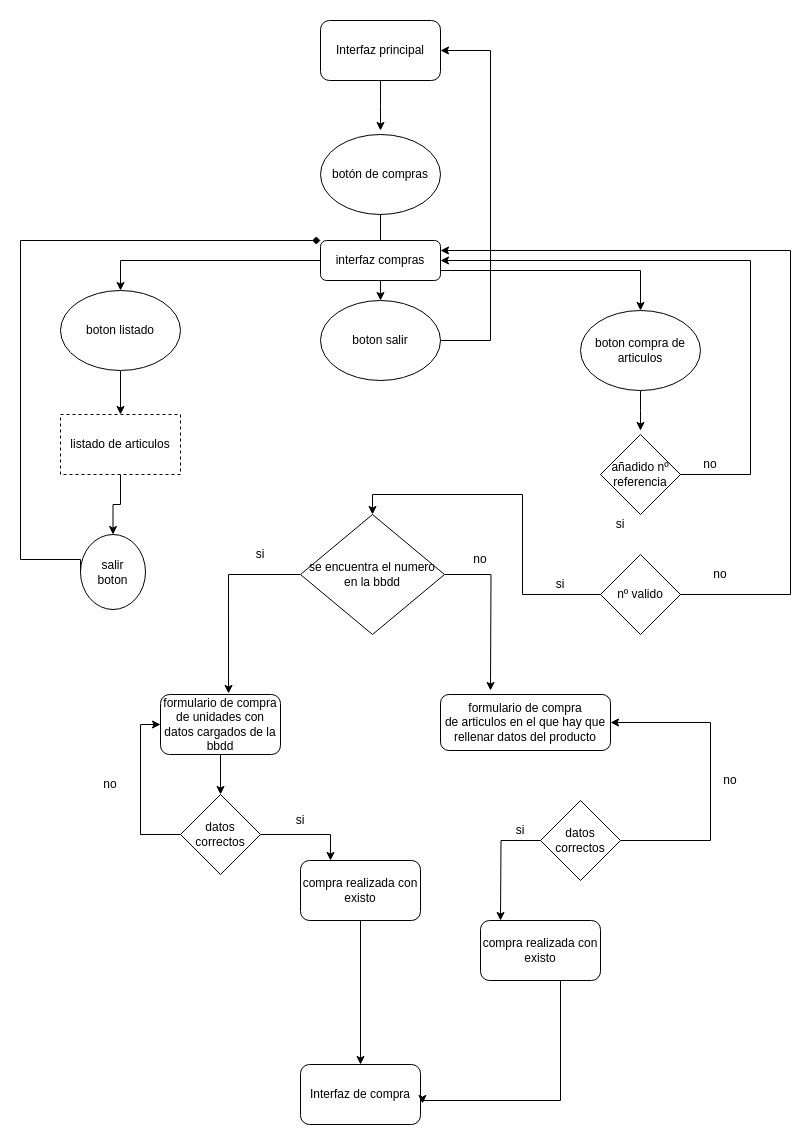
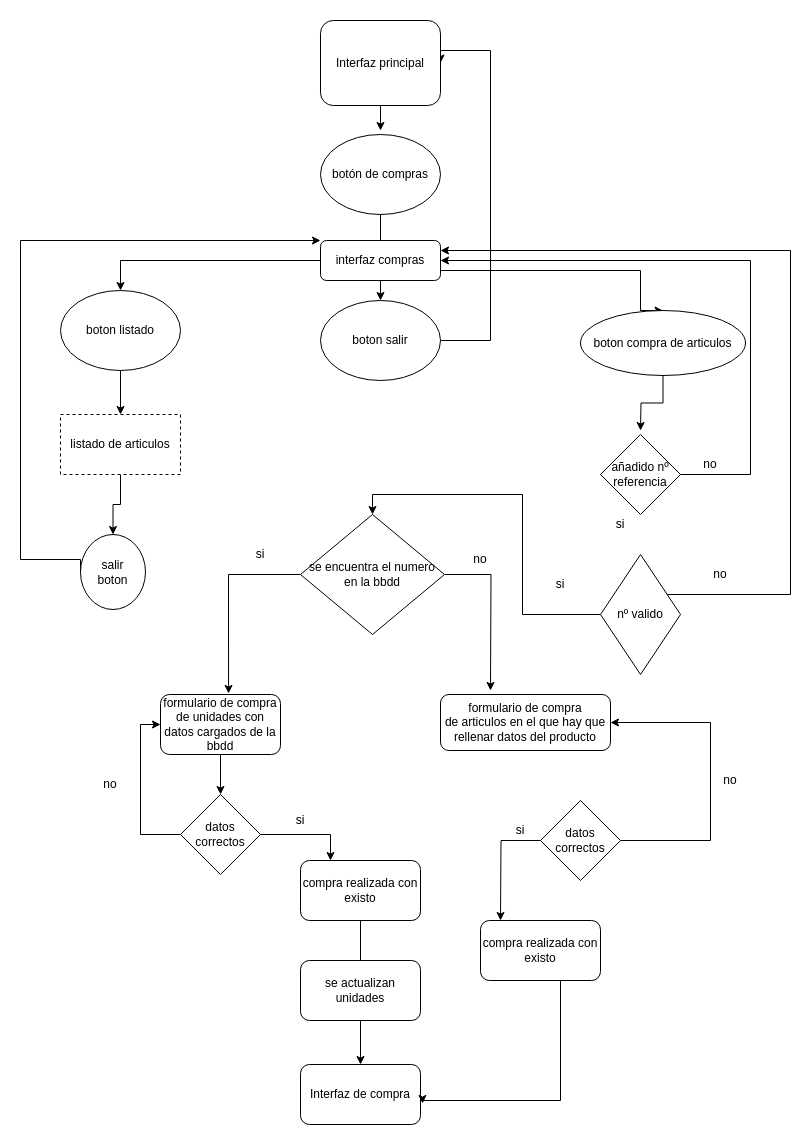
(381, 51) -> (381, 63)
(312, 241) -> (312, 241)
(641, 351) -> (663, 343)
(641, 595) -> (641, 615)
none -> (361, 991)
